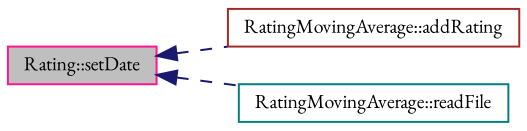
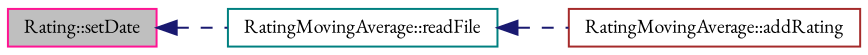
(202, 50) -> (543, 28)
